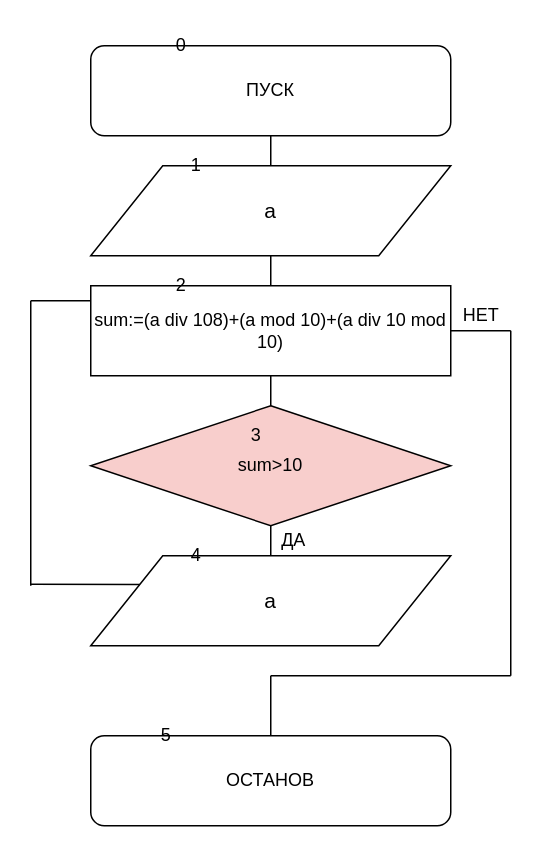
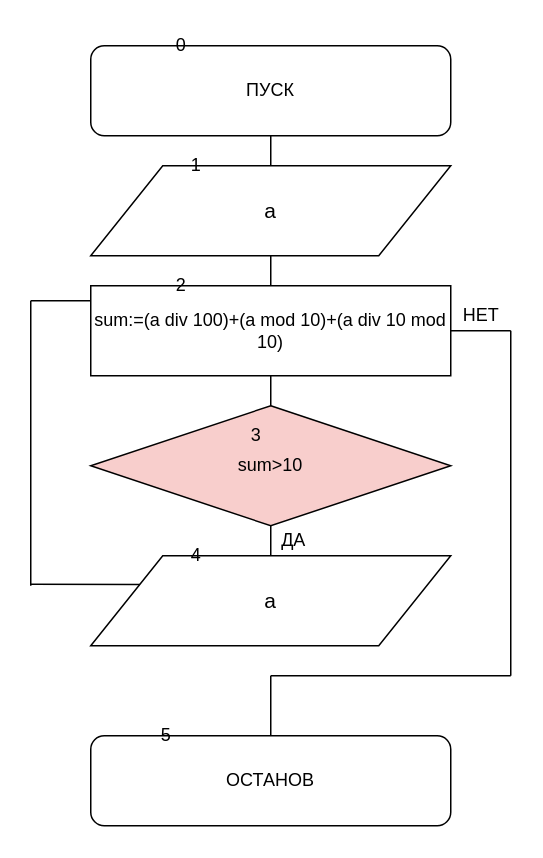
(271, 331) -> (271, 331)
